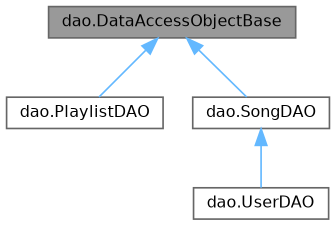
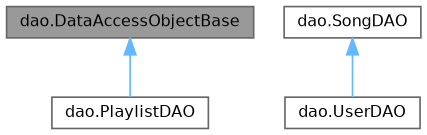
(223, 74) -> none
